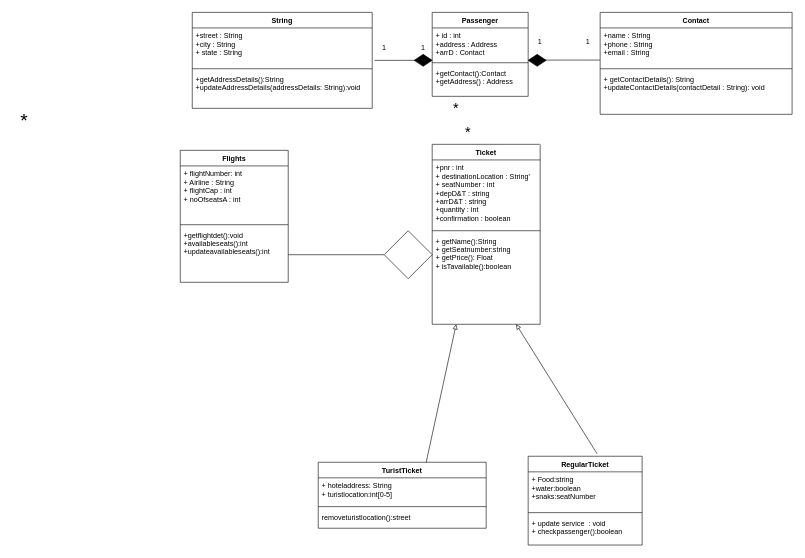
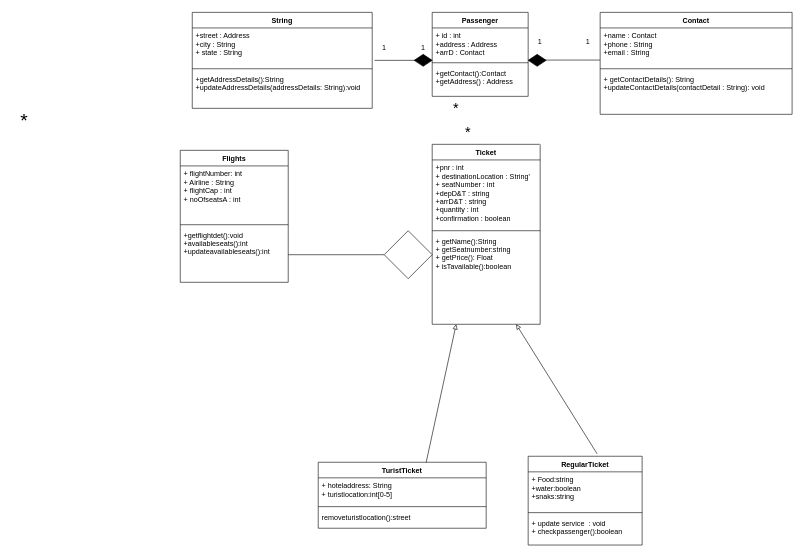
(224, 36) -> (227, 36)
(628, 36) -> (631, 36)
(555, 480) -> (555, 480)
